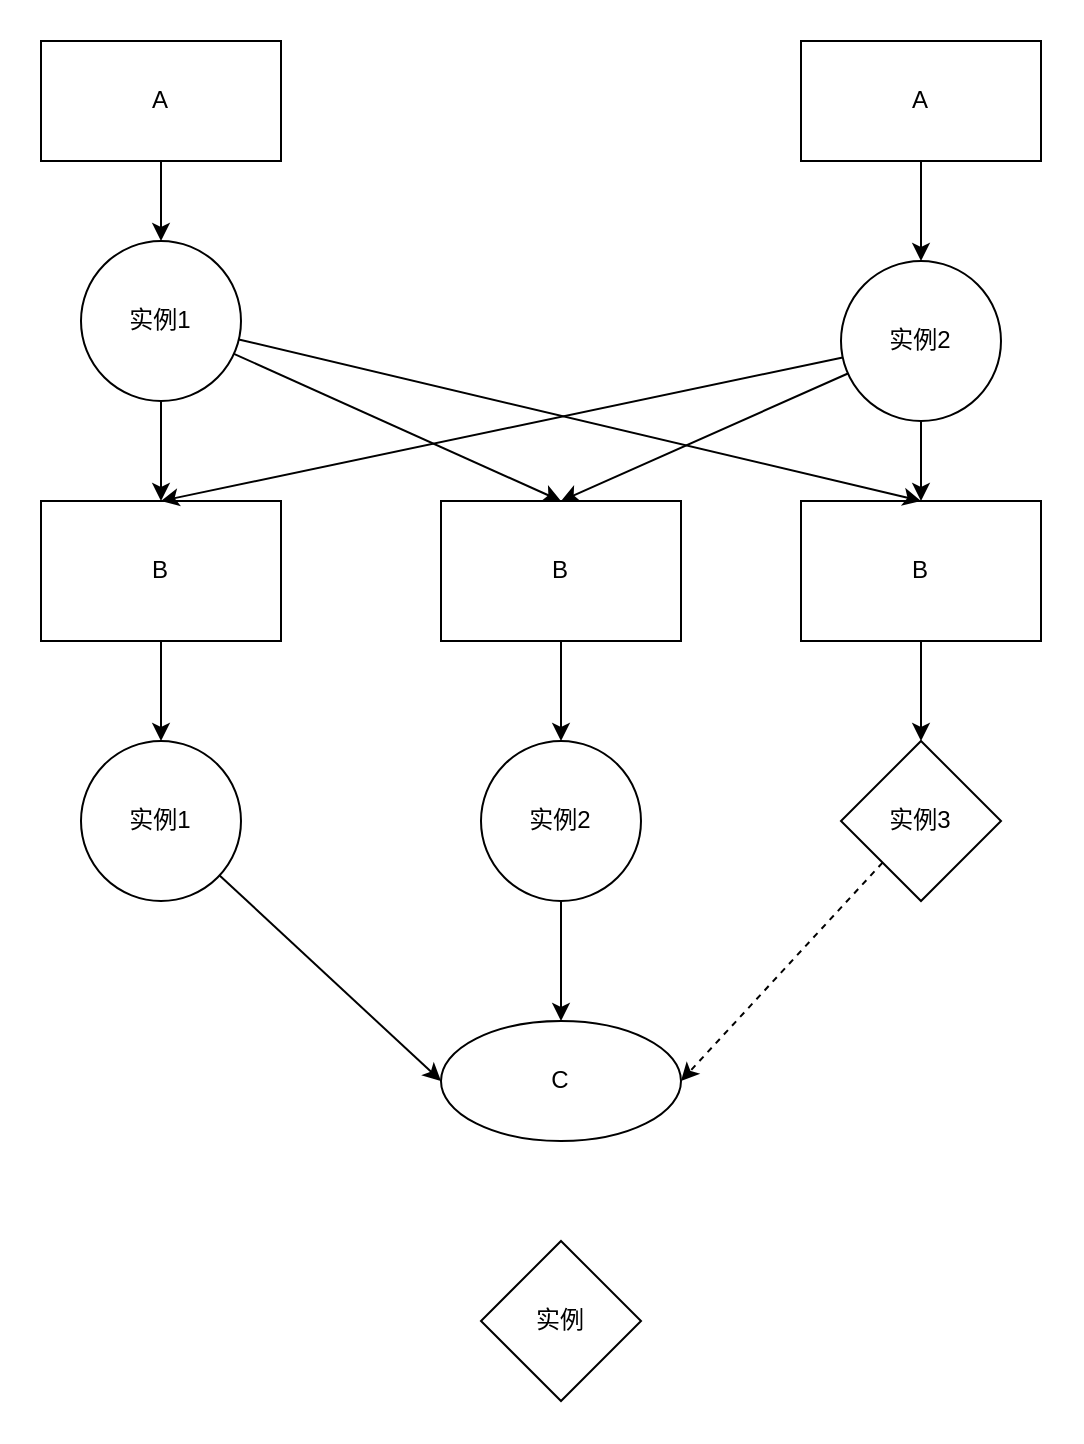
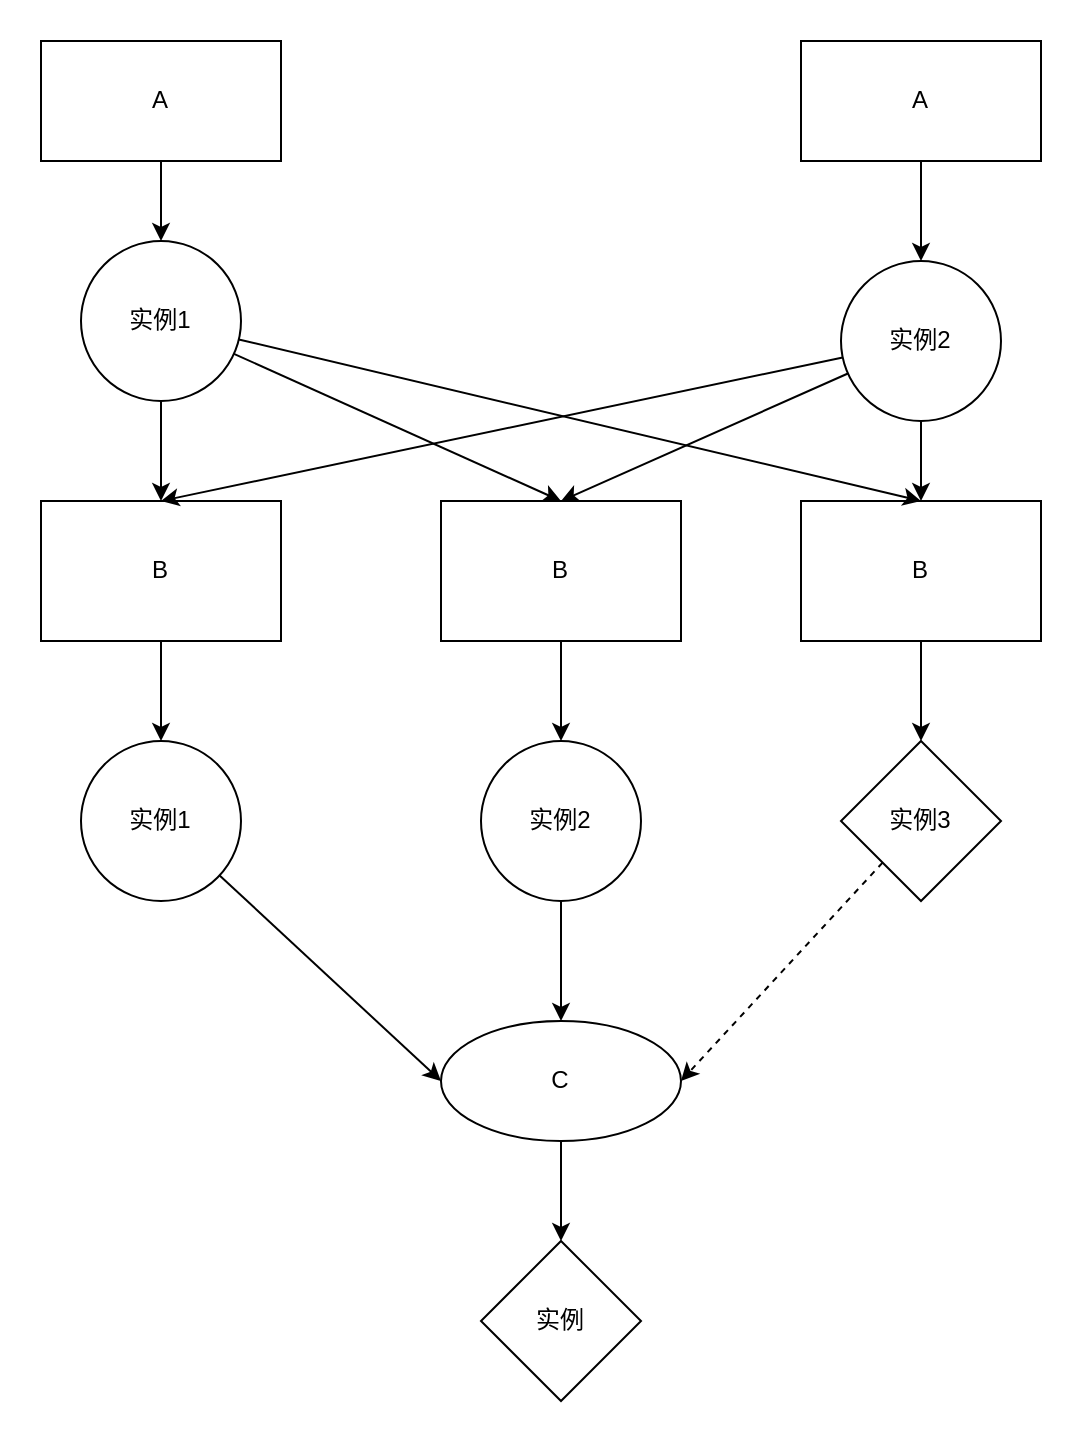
none -> (561, 1184)
